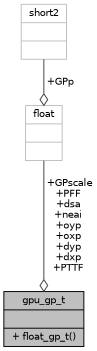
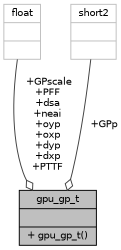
(44, 76) -> (83, 120)
(44, 337) -> (58, 236)
